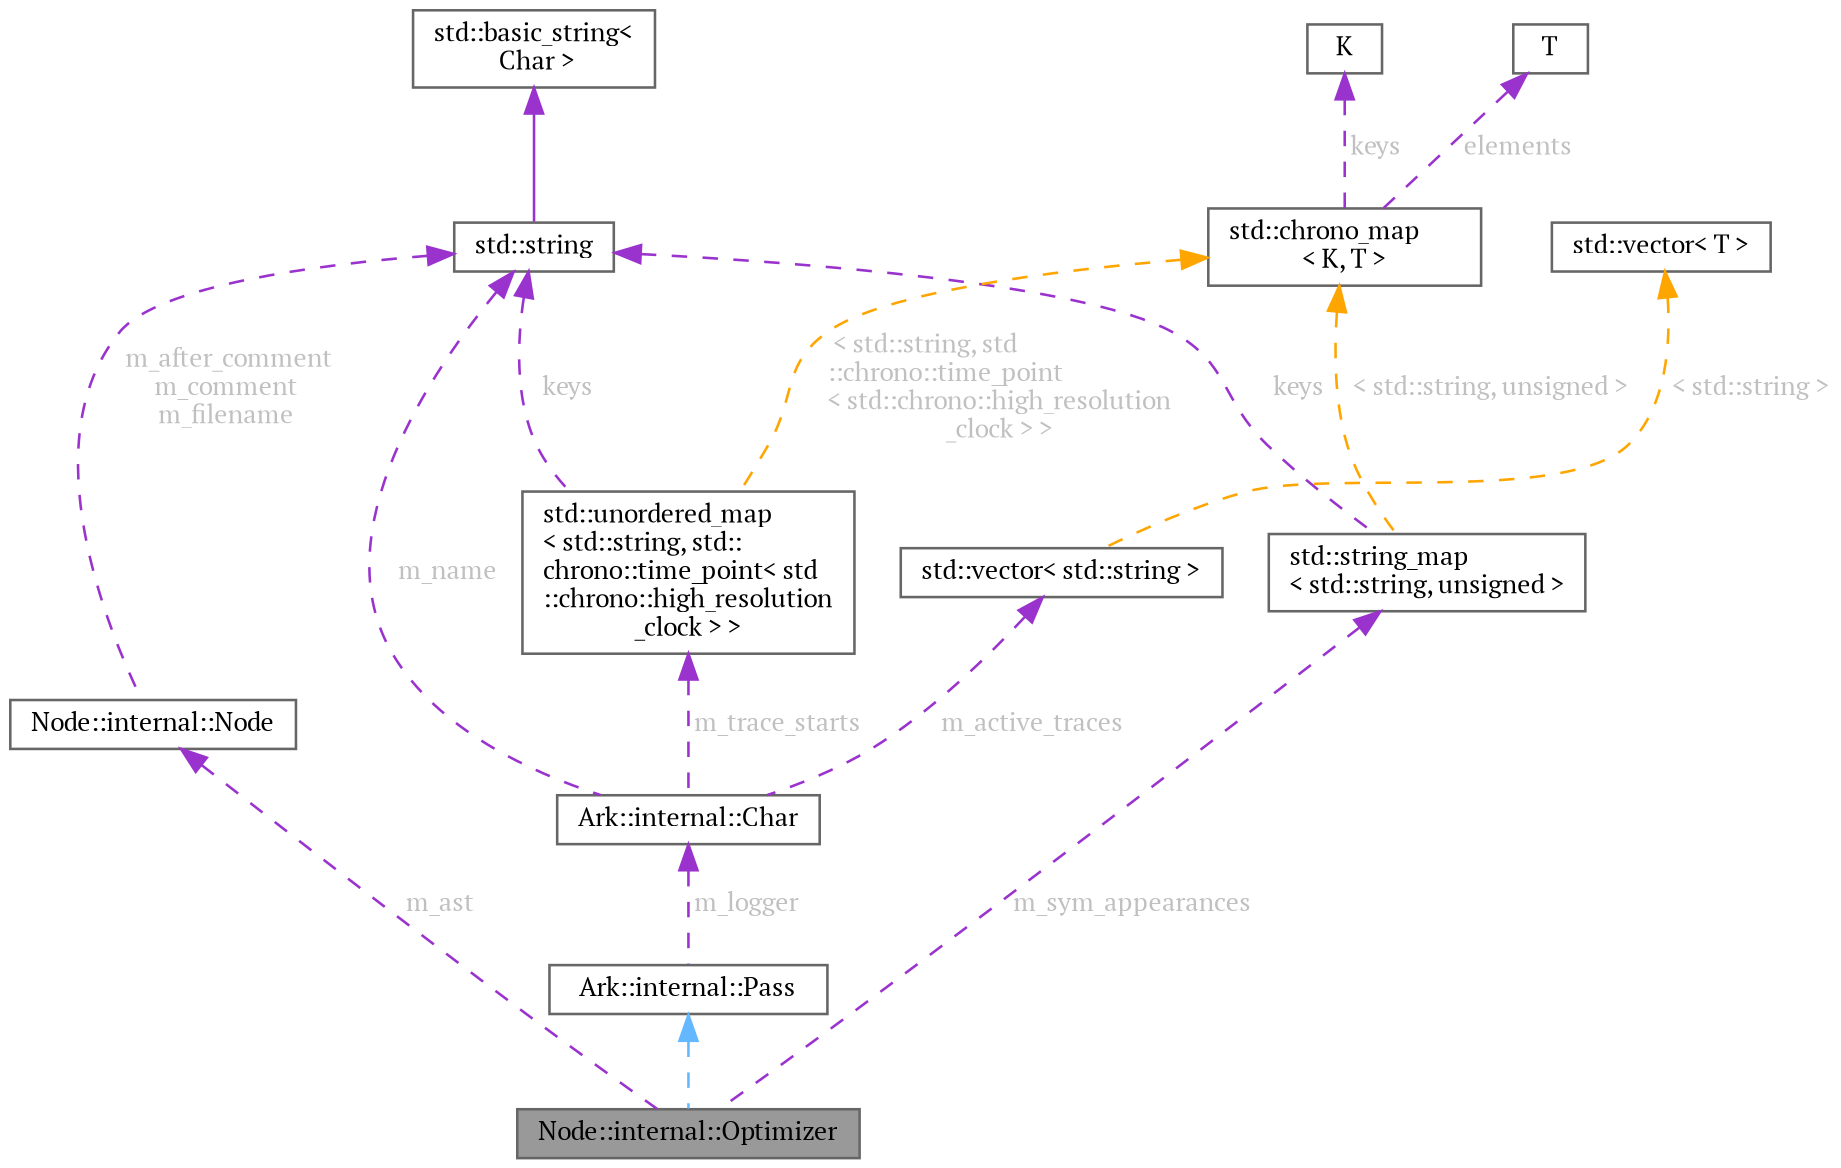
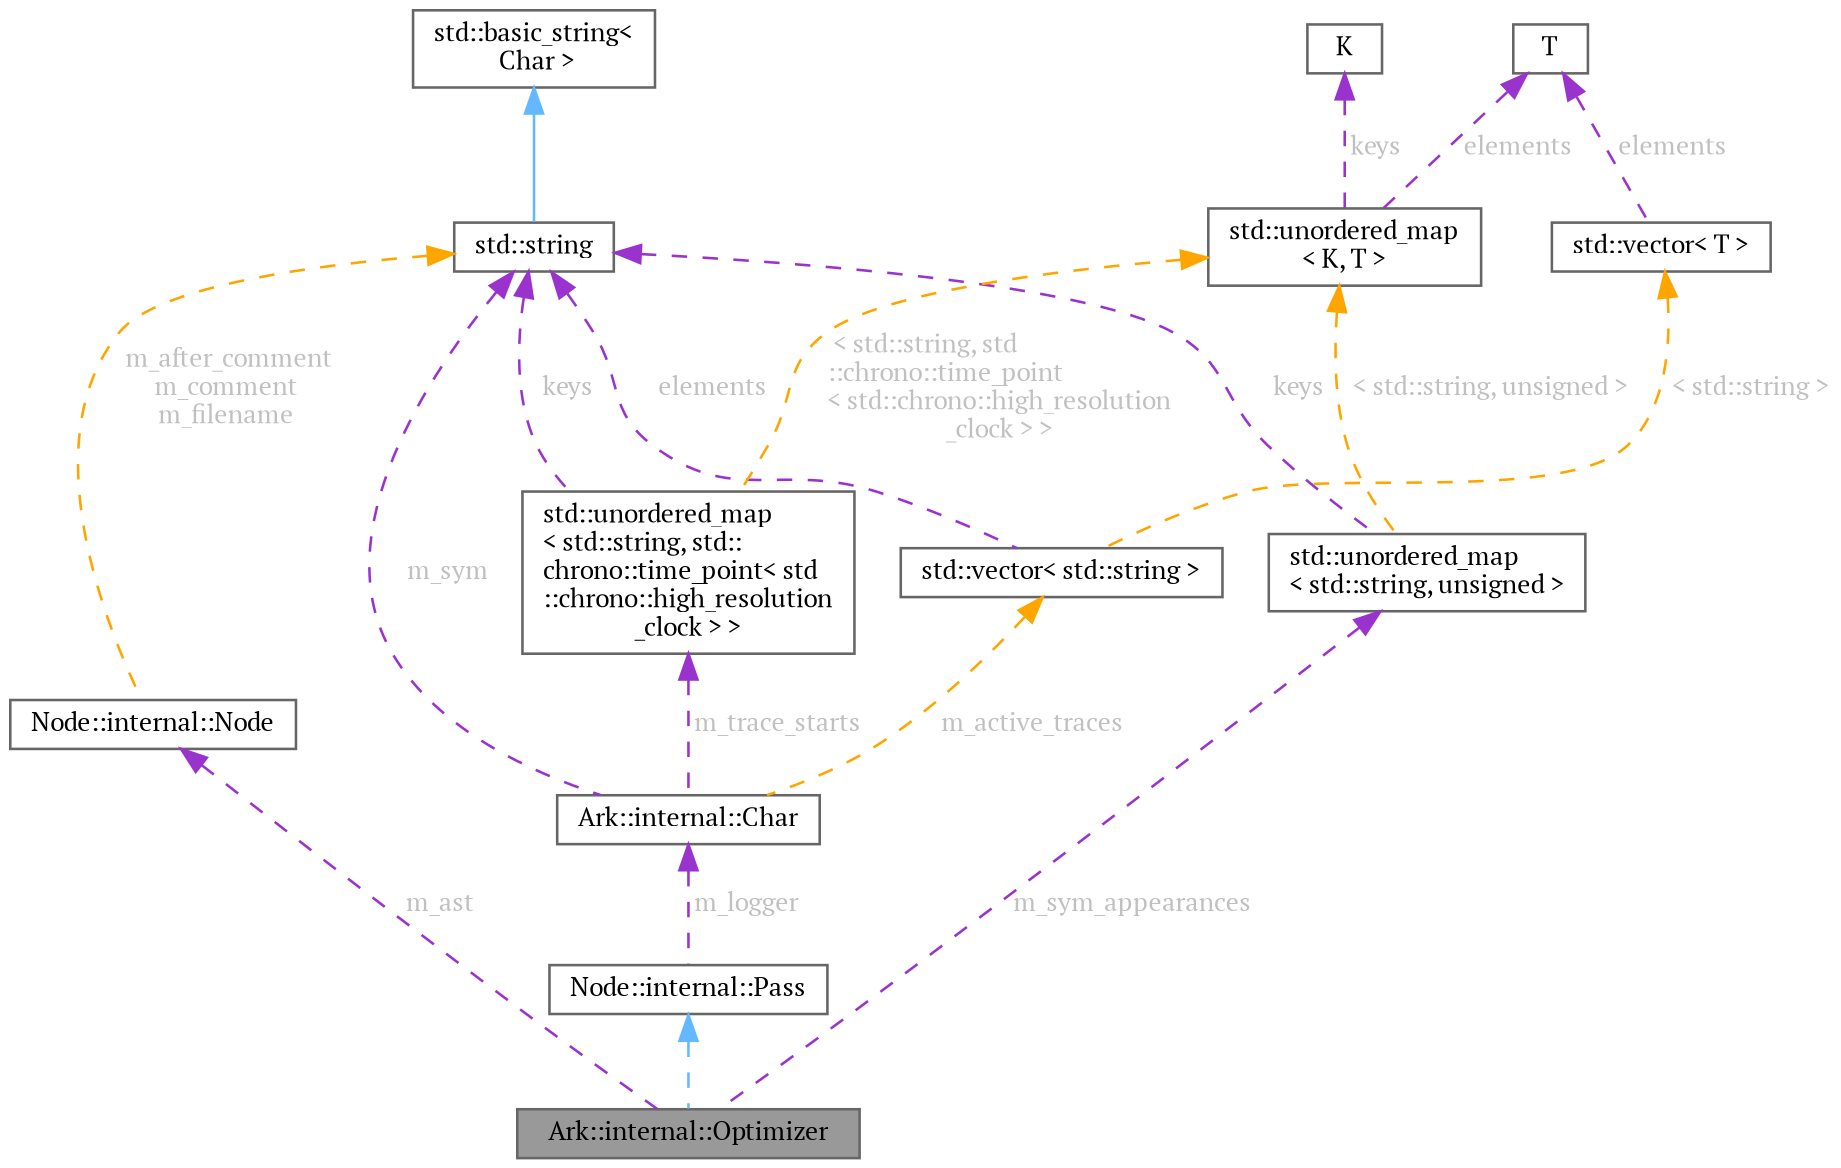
none -> (1613, 160)
(534, 168) -> (534, 168)
(1345, 247) -> (1345, 247)
(103, 360) -> (103, 360)
none -> (721, 476)
(445, 573) -> (445, 573)
(1427, 573) -> (1427, 573)
(908, 724) -> (908, 724)
(688, 990) -> (688, 990)
(688, 1134) -> (688, 1134)
